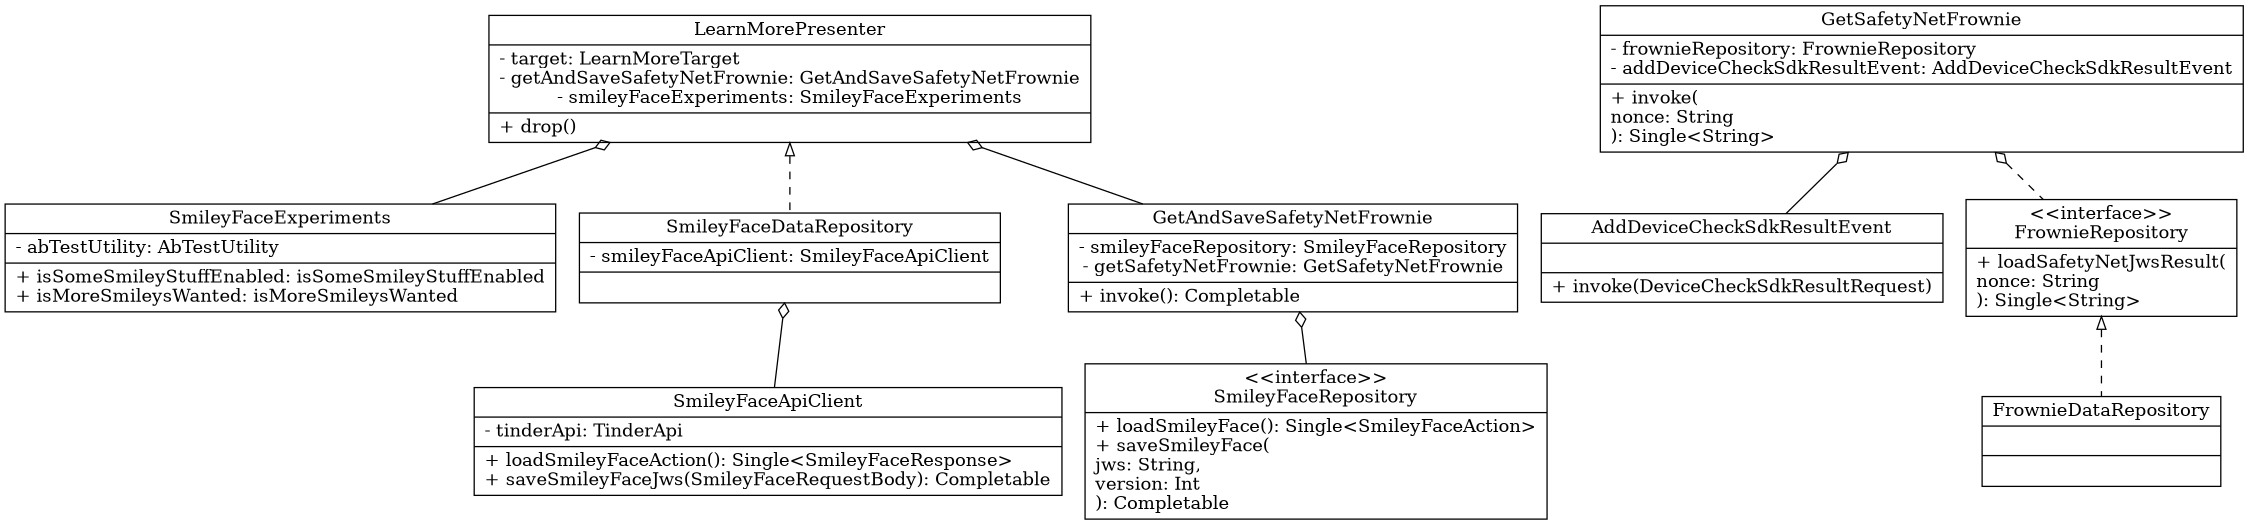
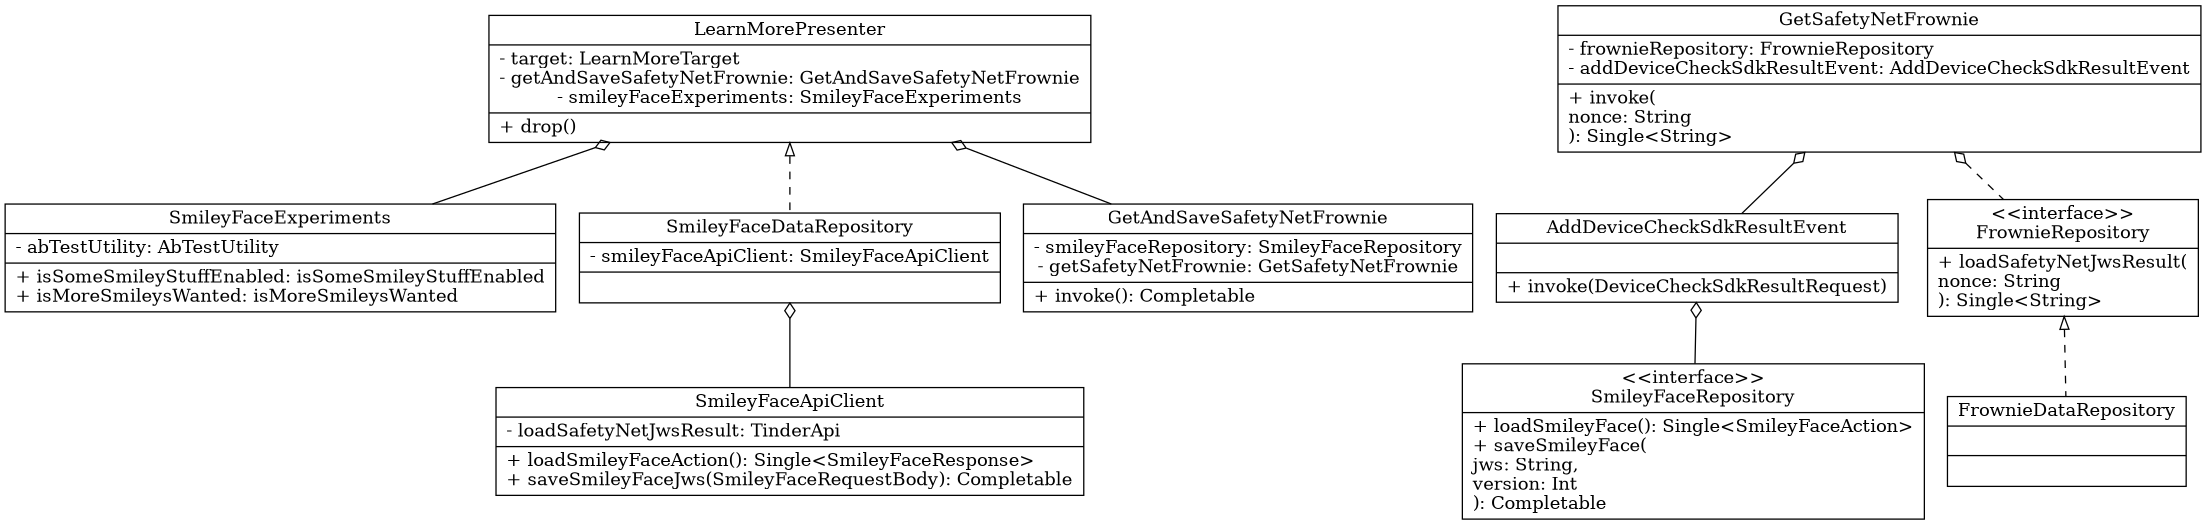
(1304, 346) -> (1695, 341)
(584, 431) -> (674, 431)
